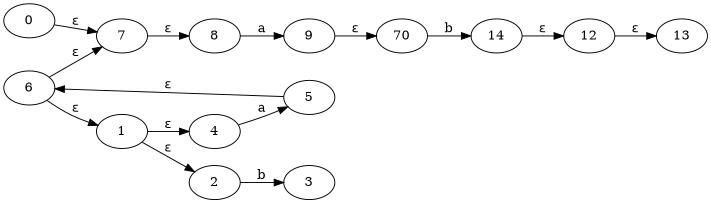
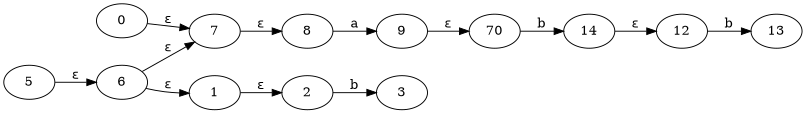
(636, 29) -> (729, 24)
(215, 131) -> none
